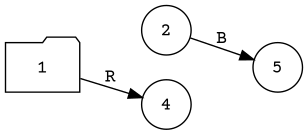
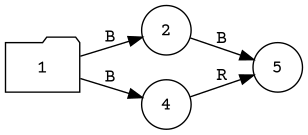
none -> (105, 49)
(111, 76) -> (111, 76)
none -> (215, 88)
